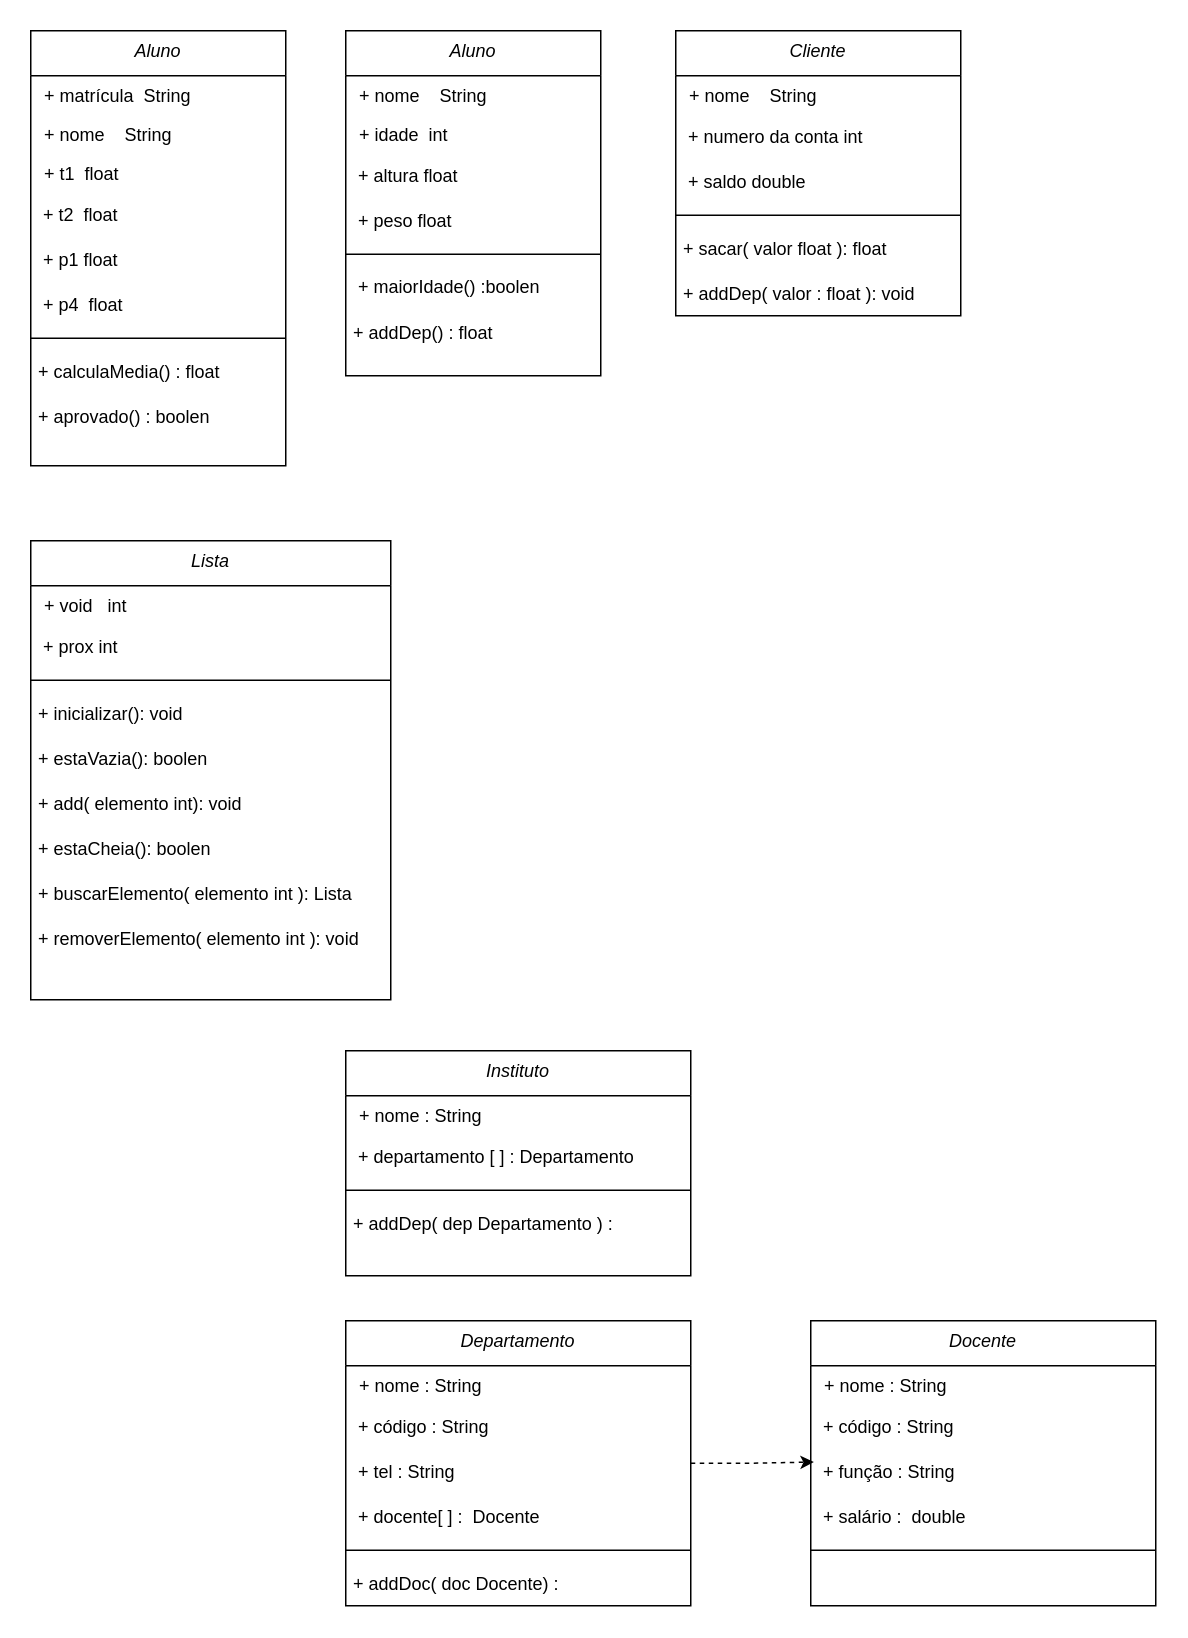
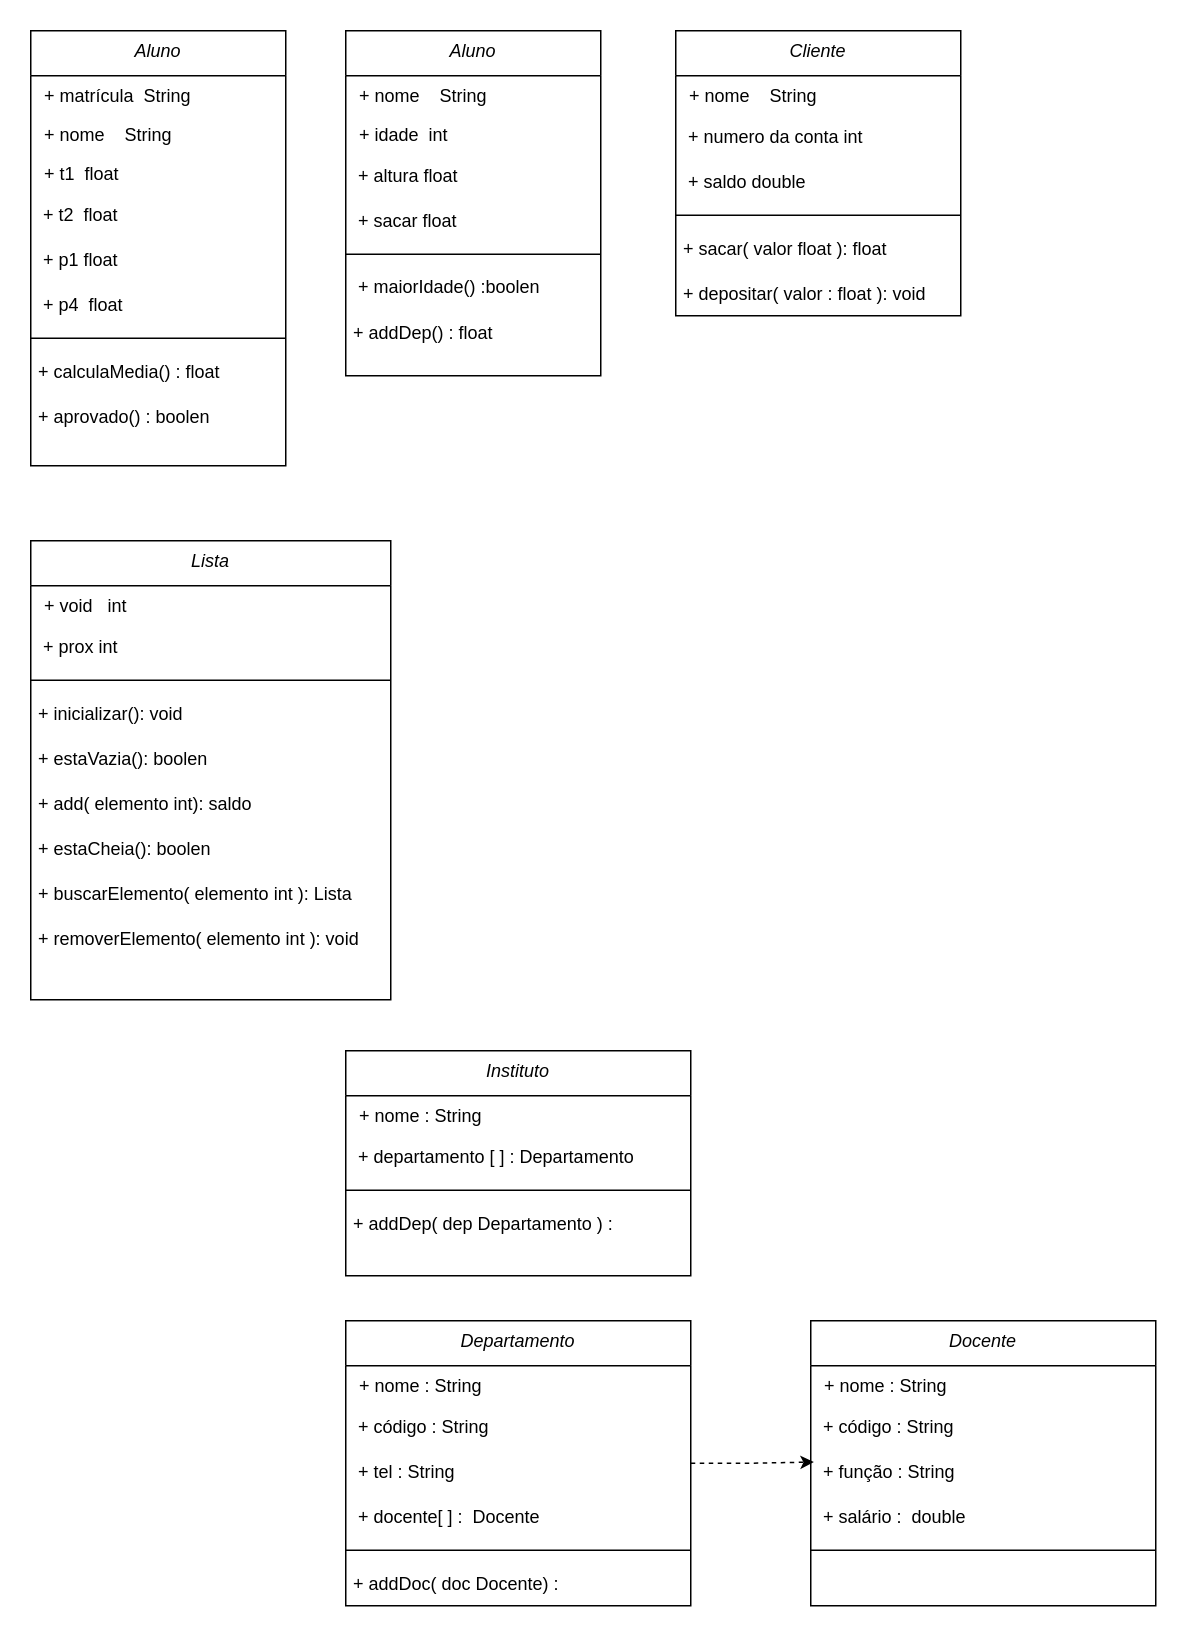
(402, 221) -> (407, 221)
(831, 293) -> (846, 293)
(165, 803) -> (171, 803)
